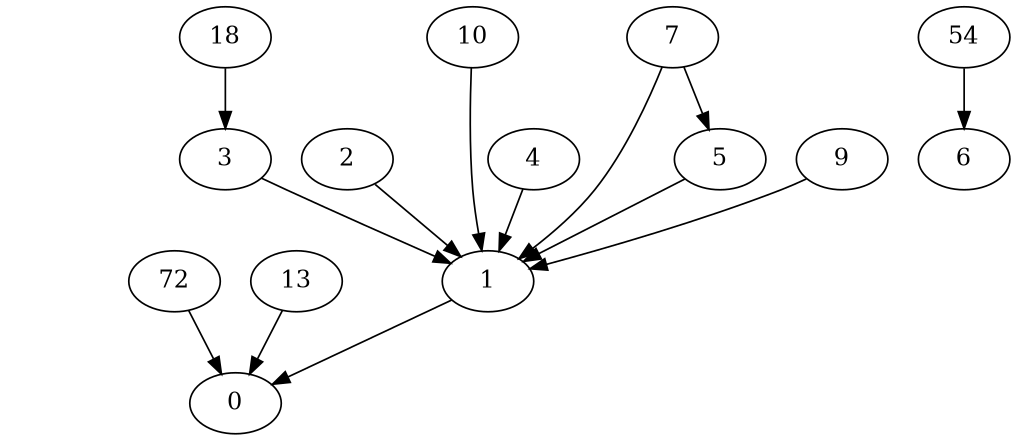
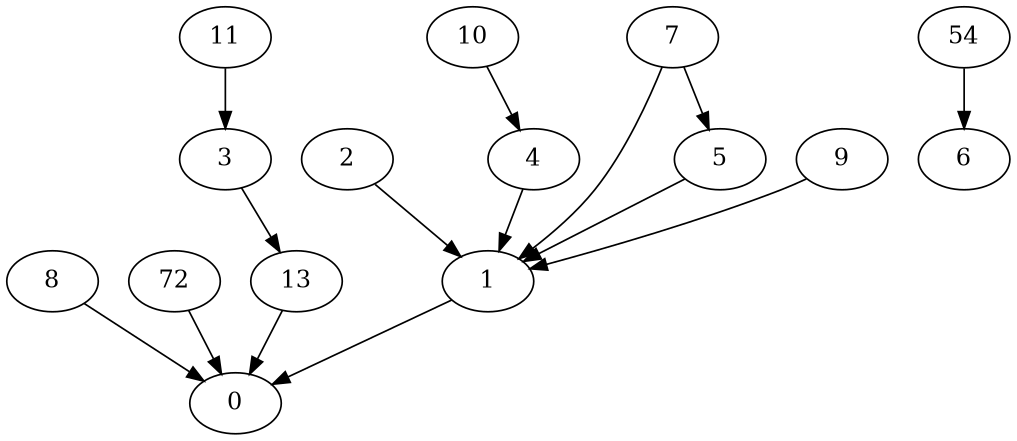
(225, 37) -> (225, 37)
(471, 151) -> (499, 91)
(348, 218) -> (256, 212)
none -> (53, 281)
